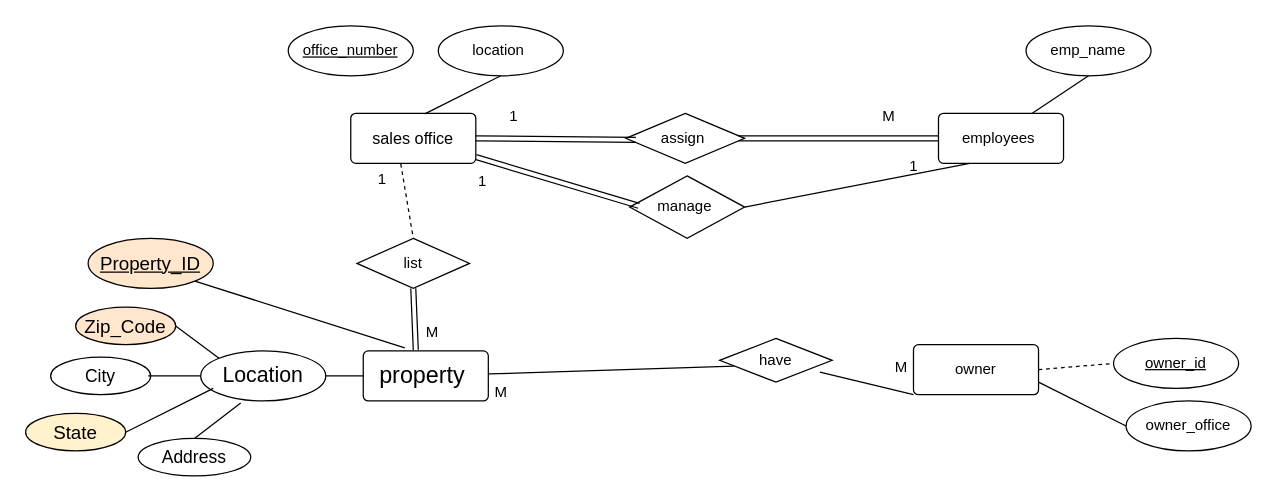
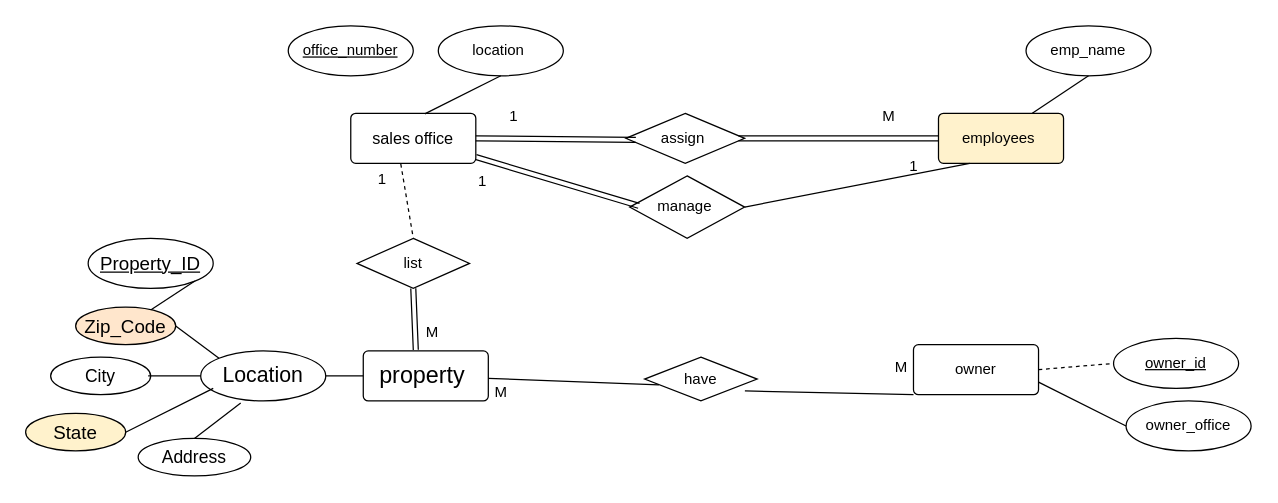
(1001, 138) -> (1001, 138)
(151, 263) -> (151, 263)
(300, 314) -> (173, 295)
(776, 360) -> (701, 379)
